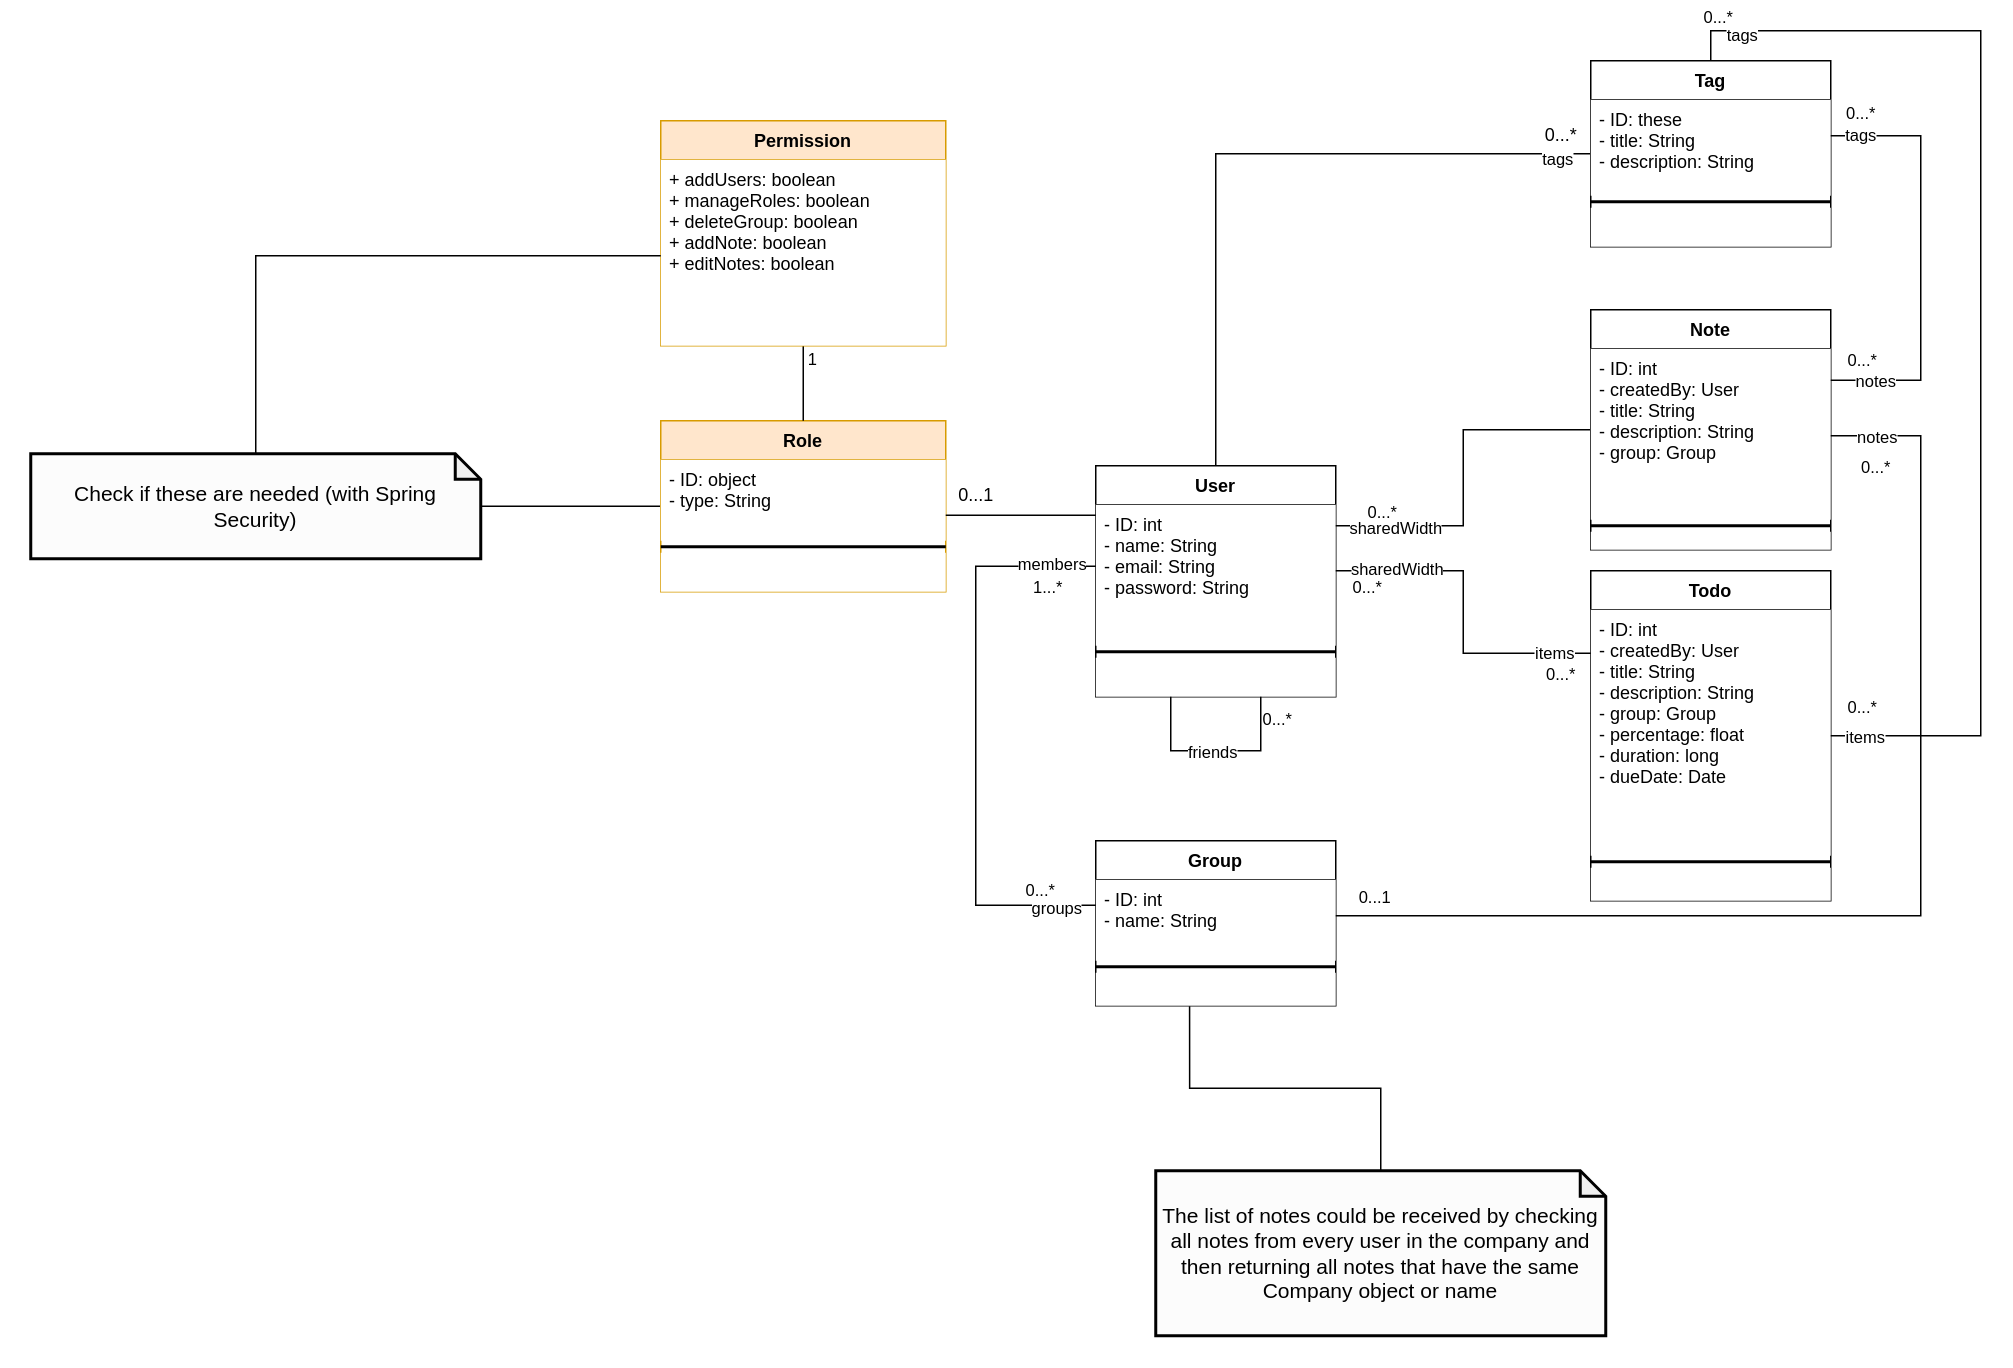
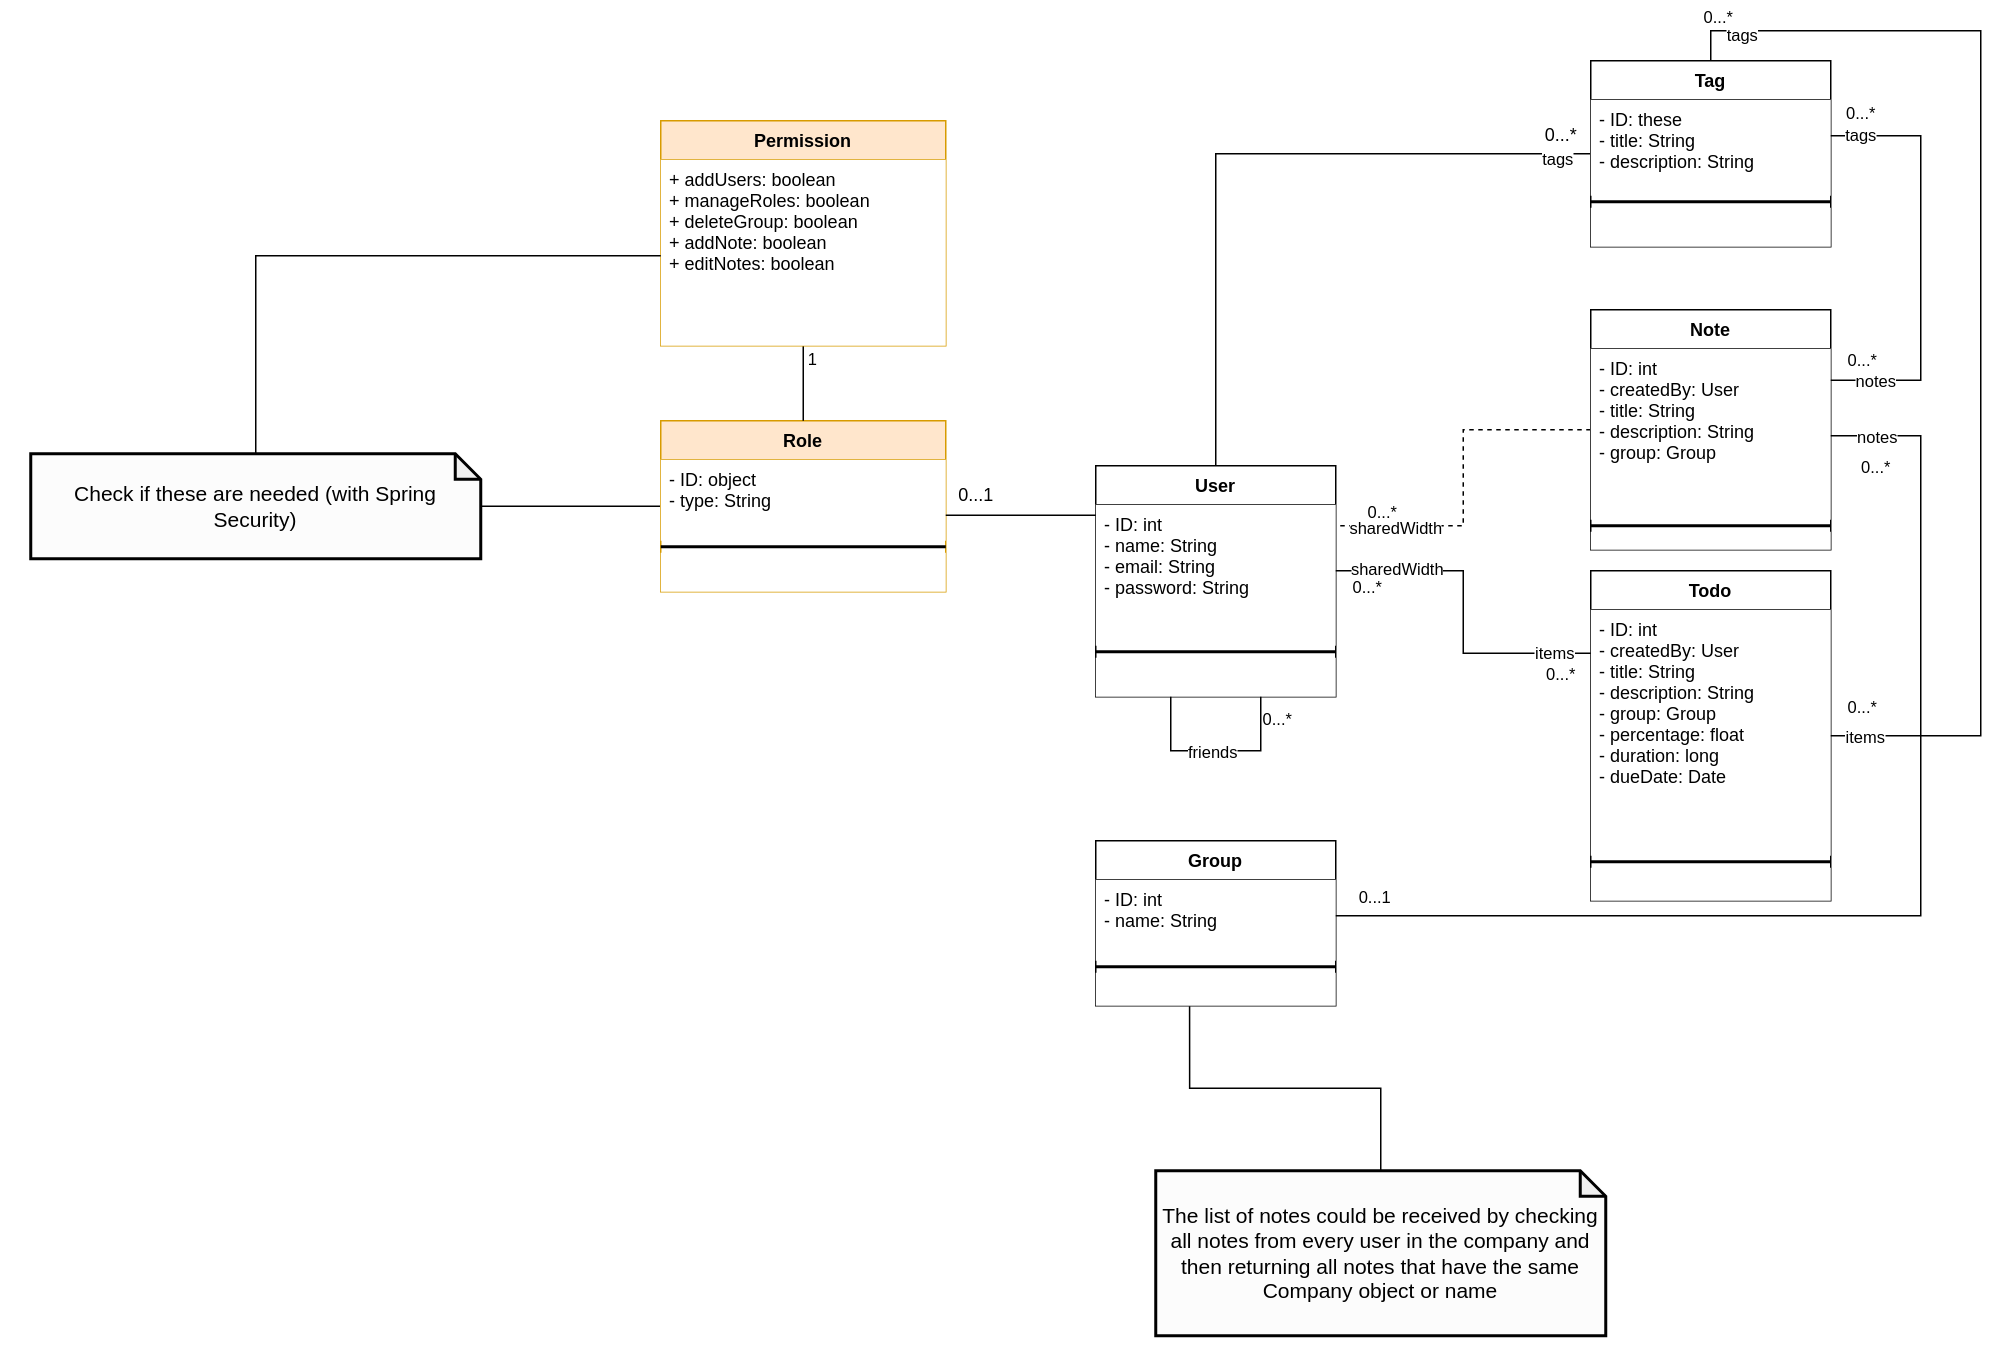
(1466, 430) -> (1466, 430)
(976, 736) -> none
